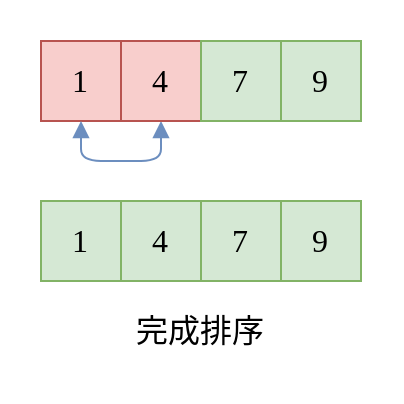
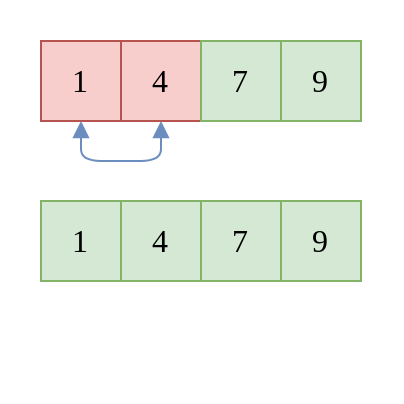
(201, 331) -> none
